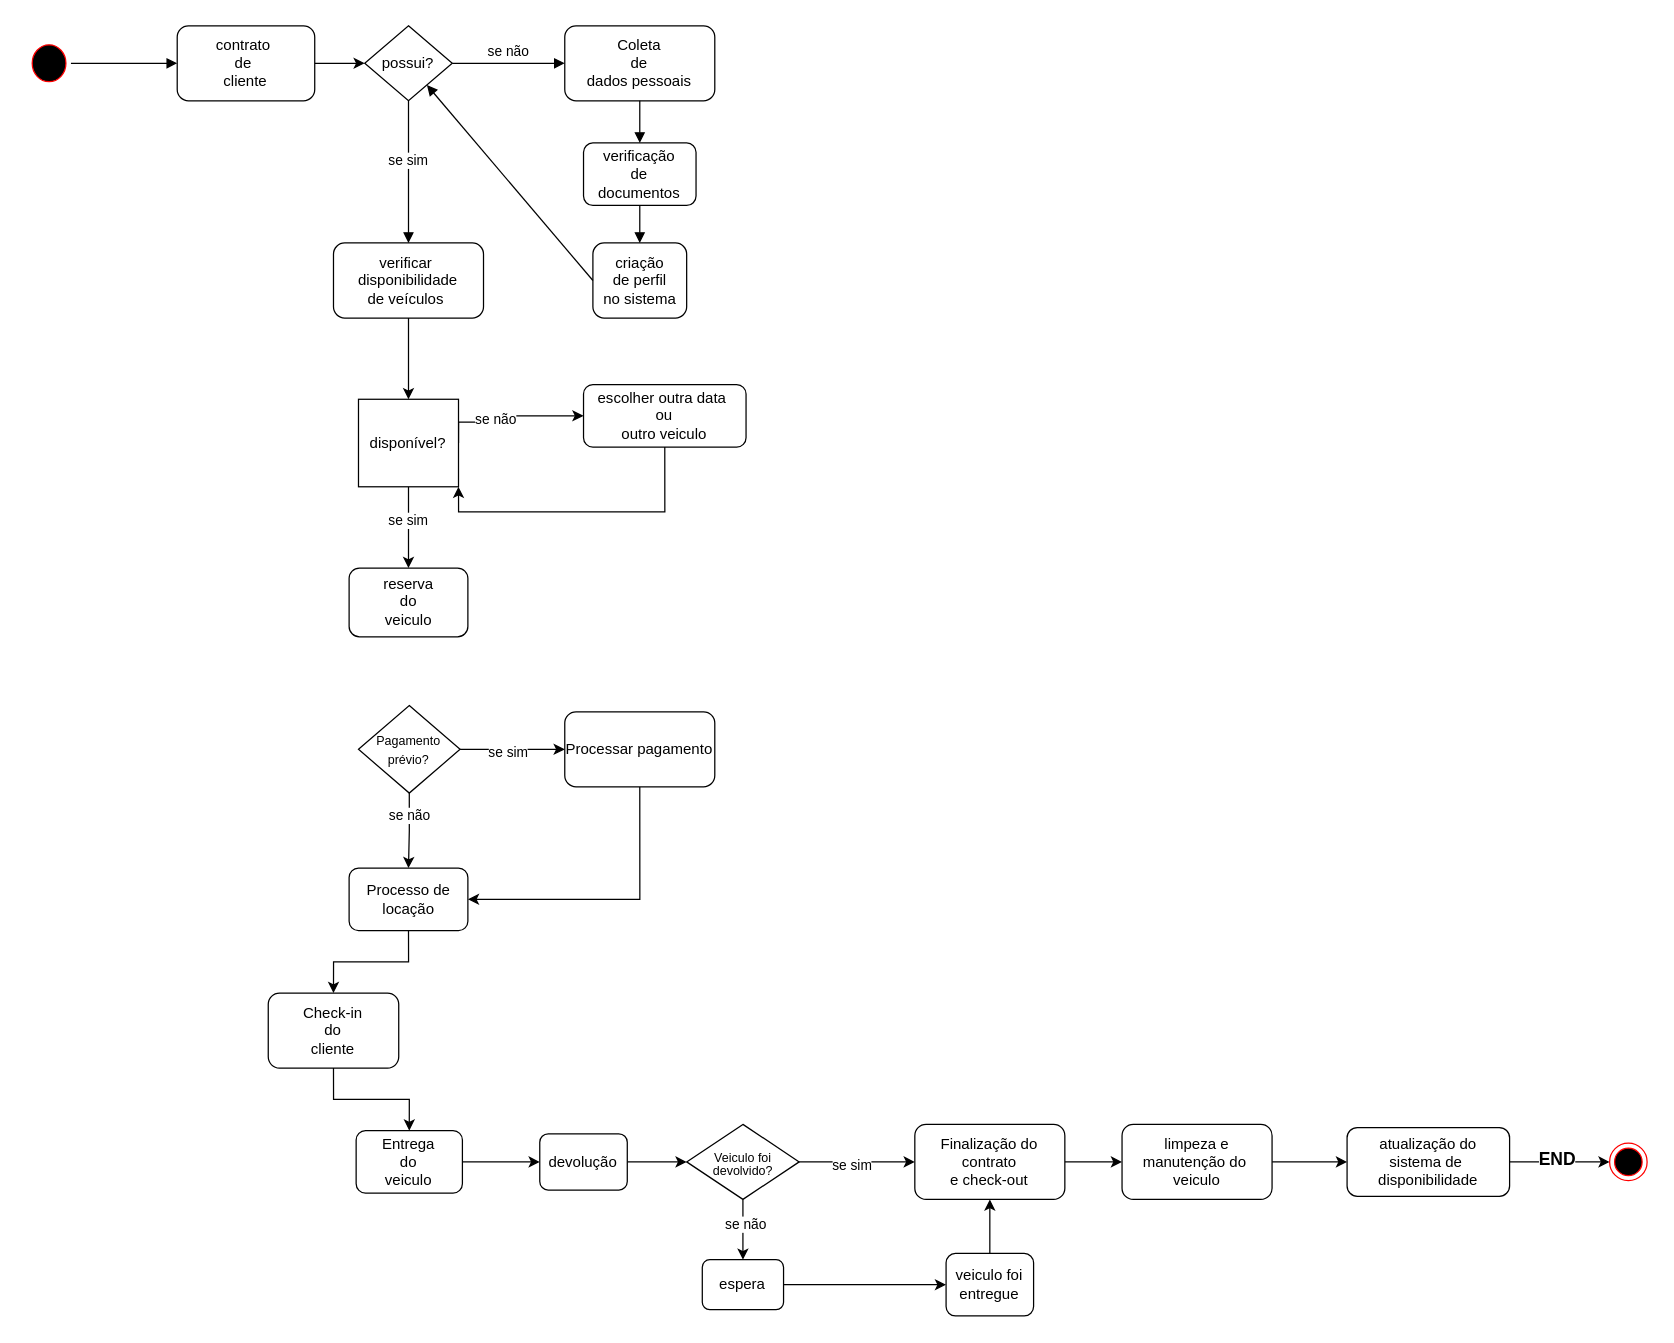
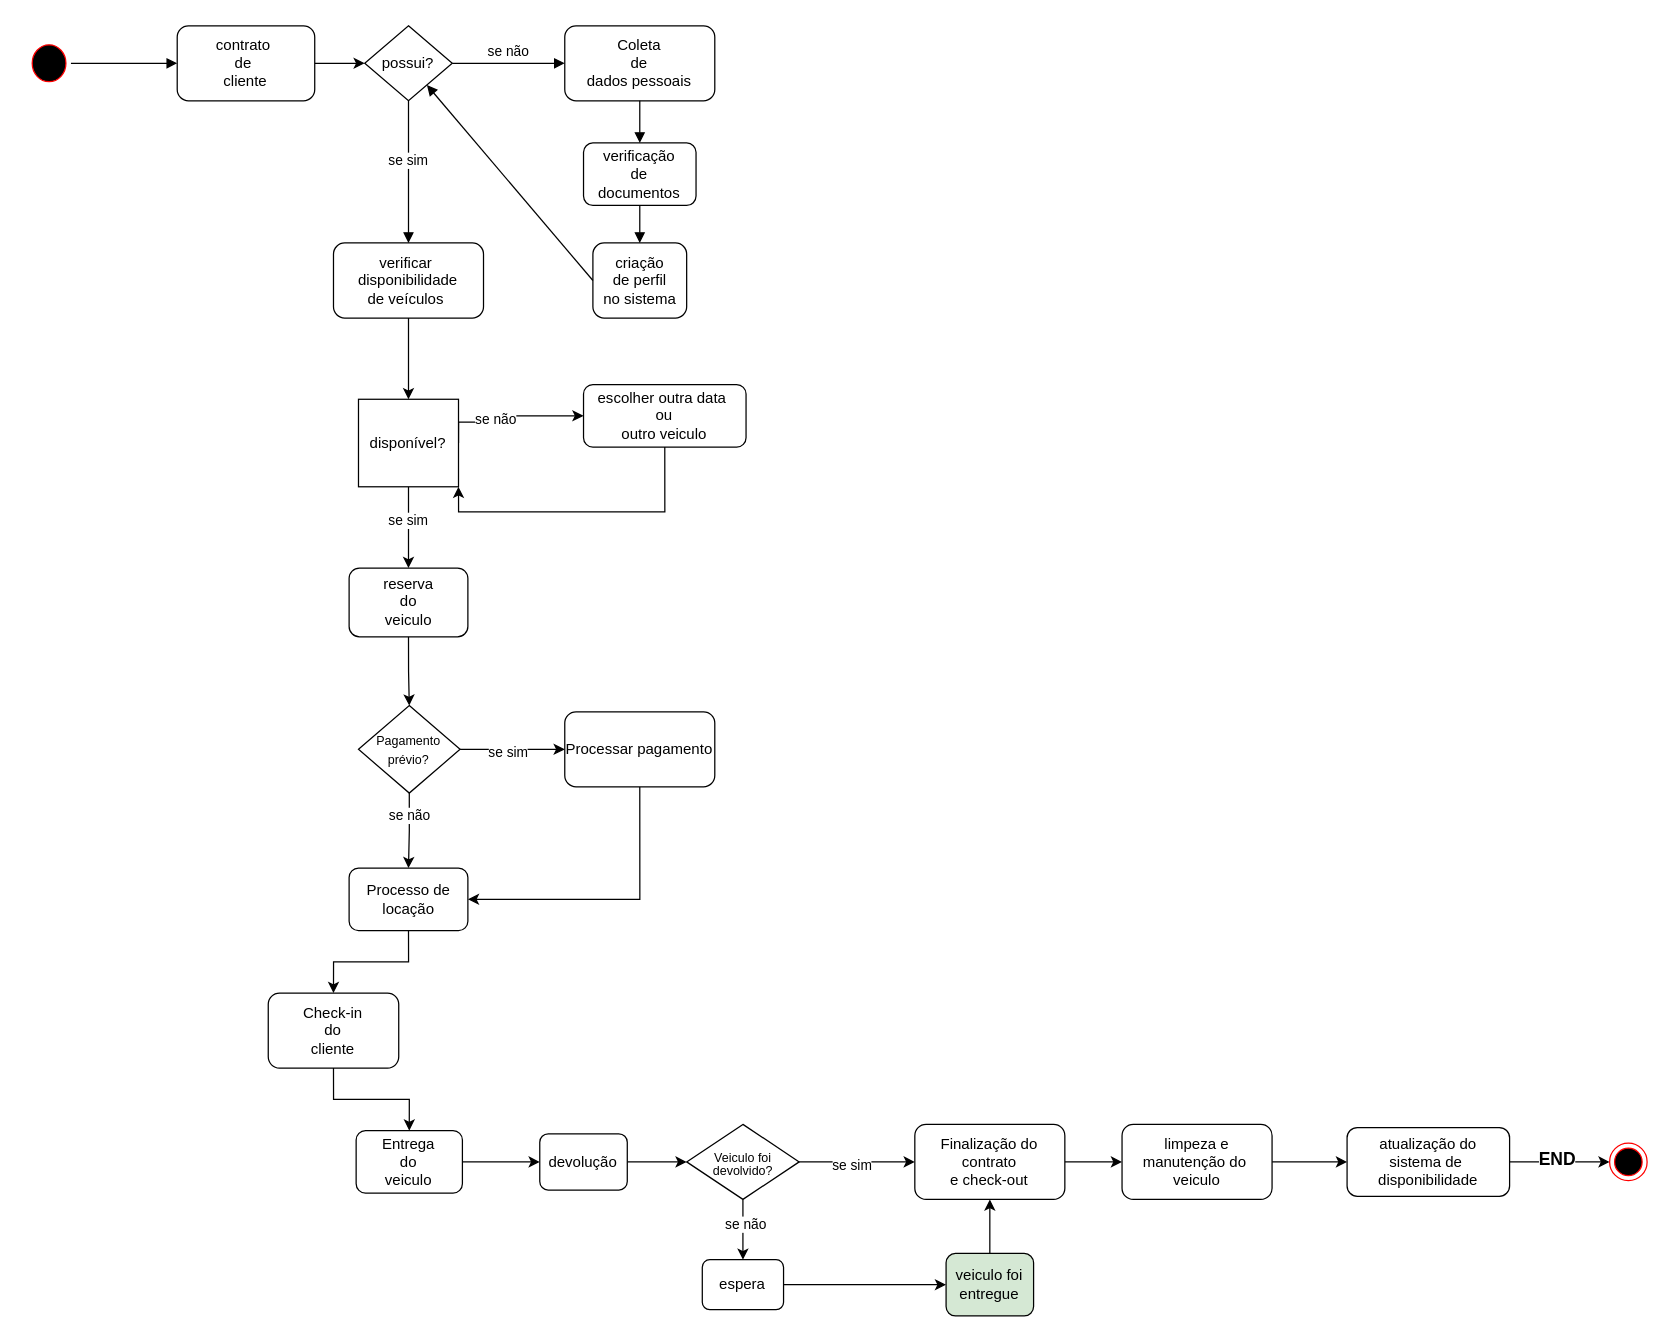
none -> (408, 667)
(990, 1284) -> (990, 1284)
